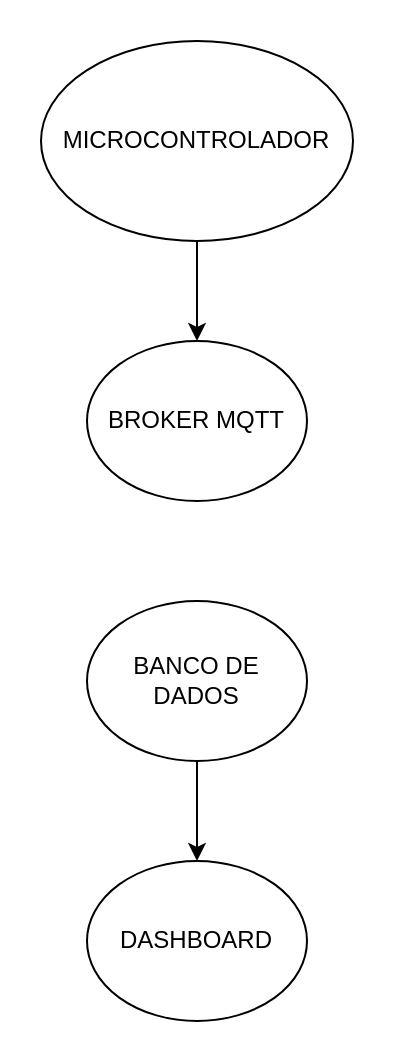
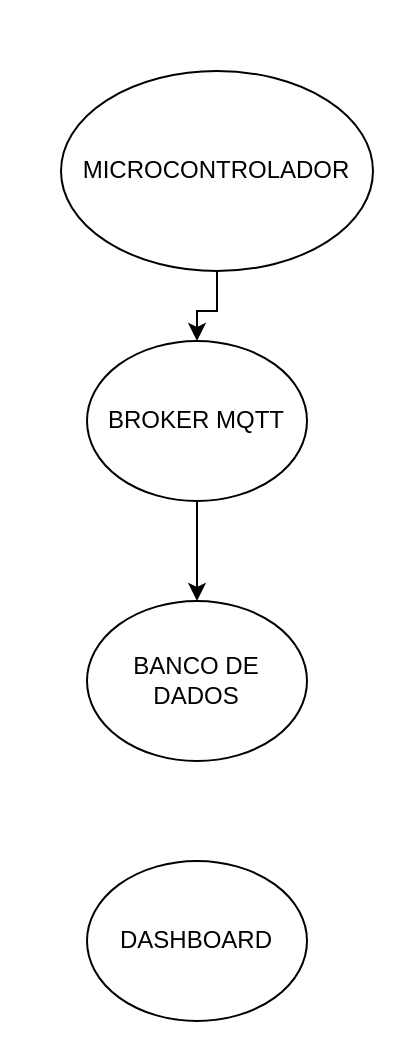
(197, 141) -> (217, 171)
none -> (197, 544)
(197, 804) -> none
